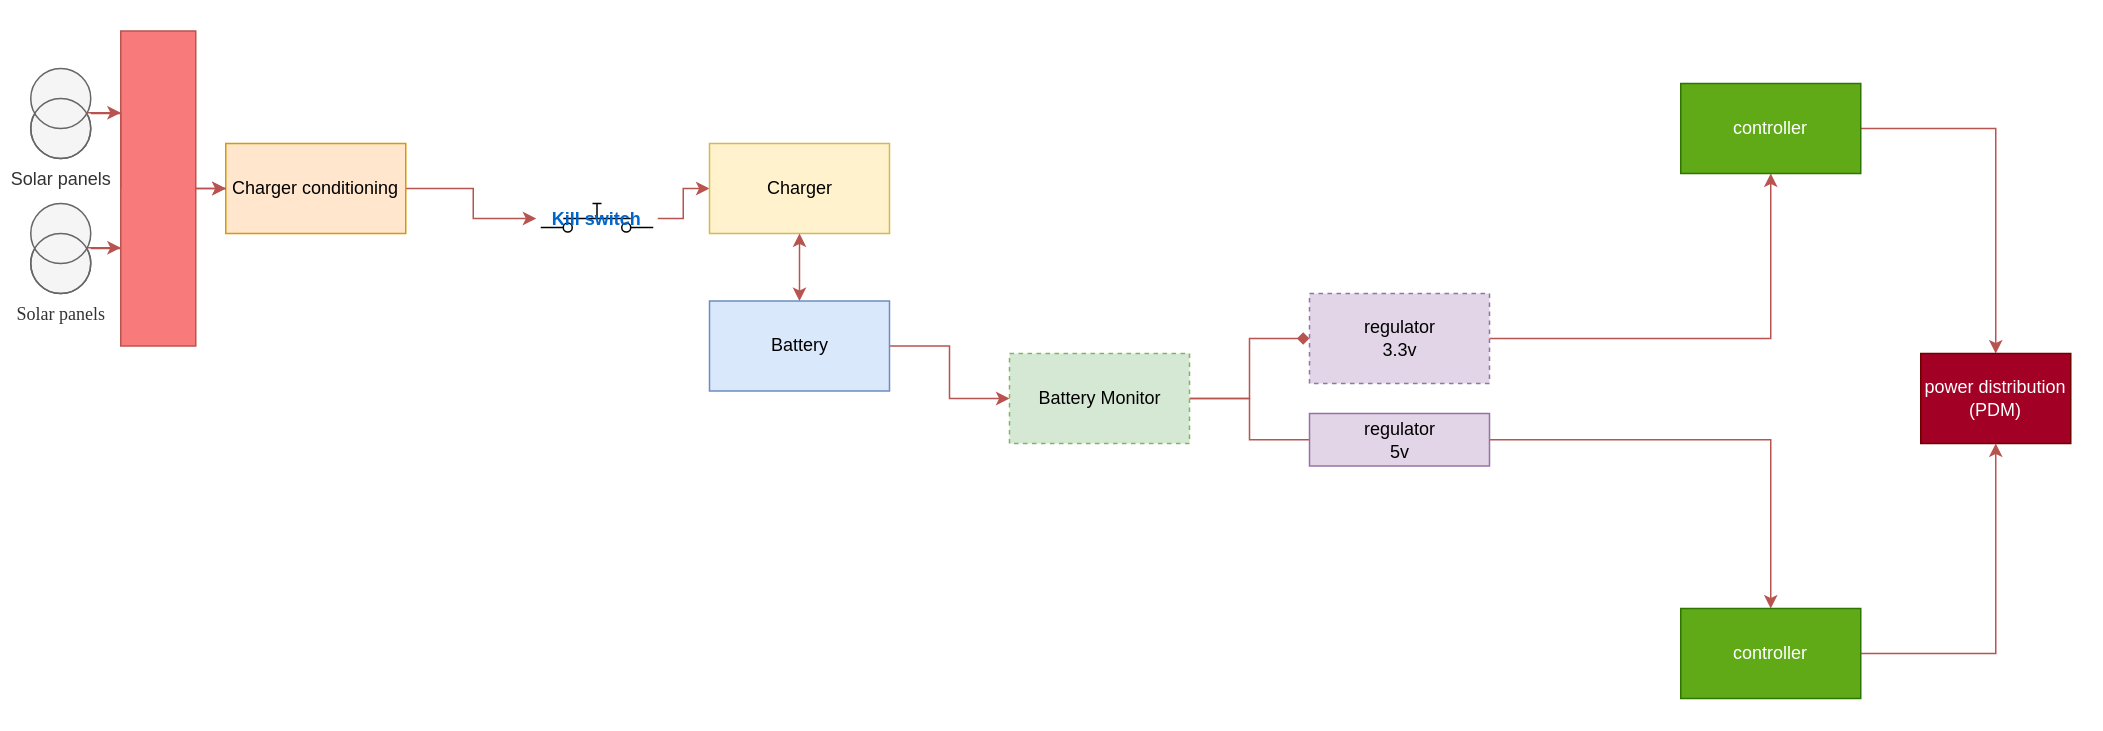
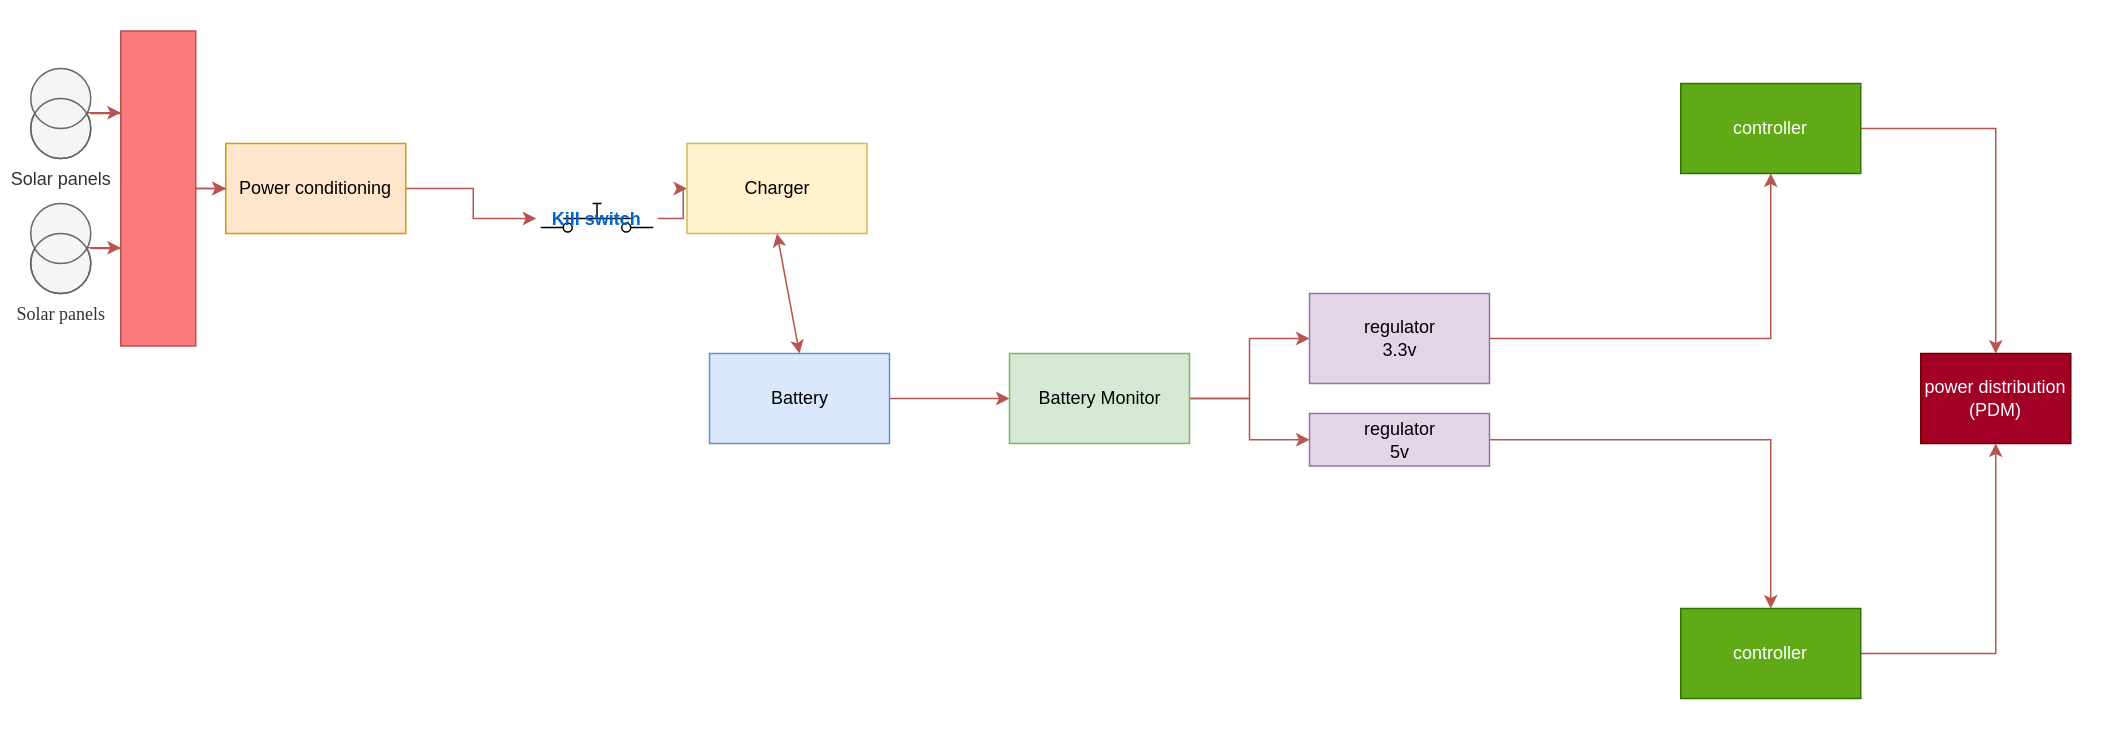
(316, 188) -> (316, 188)
(800, 188) -> (777, 188)
(1297, 338) -> (1298, 338)
(1400, 338) -> (1400, 338)
(800, 346) -> (800, 398)
(1100, 398) -> (1100, 398)
(1302, 440) -> (1298, 440)
